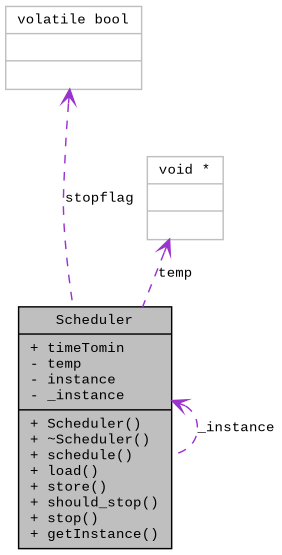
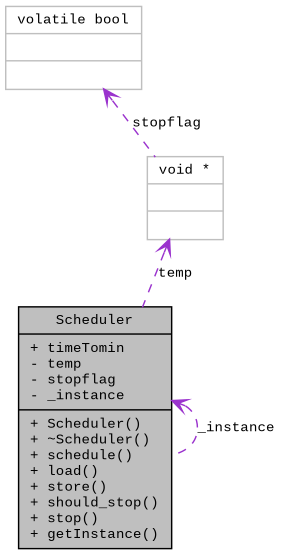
(63, 205) -> (134, 129)
(74, 379) -> (74, 379)
